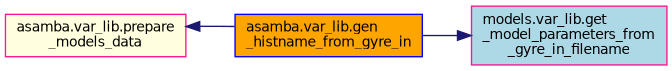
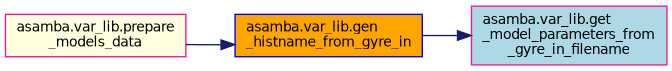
(217, 26) -> (203, 45)
(569, 36) -> (569, 36)
